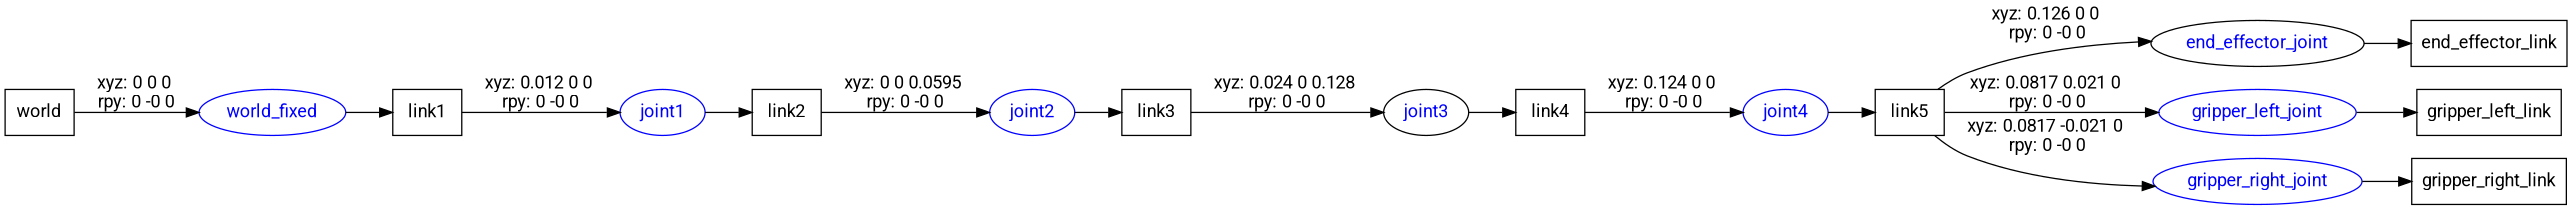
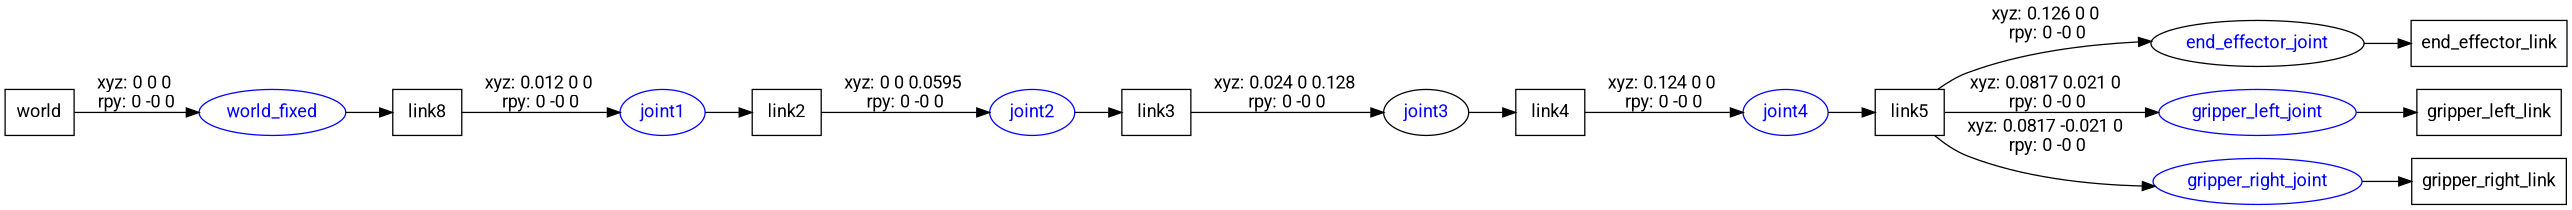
(427, 112) -> (427, 112)
